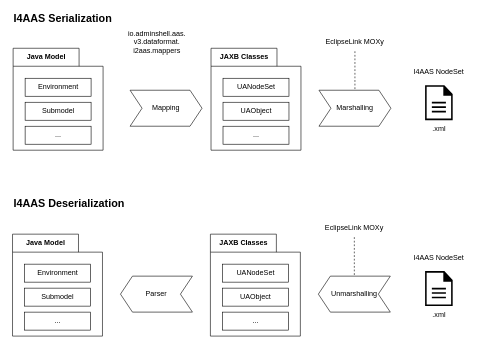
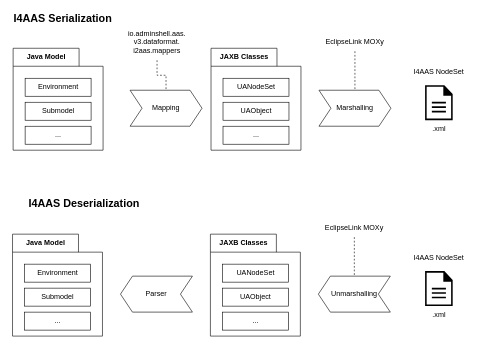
none -> (161, 75)
(73, 204) -> (88, 204)
